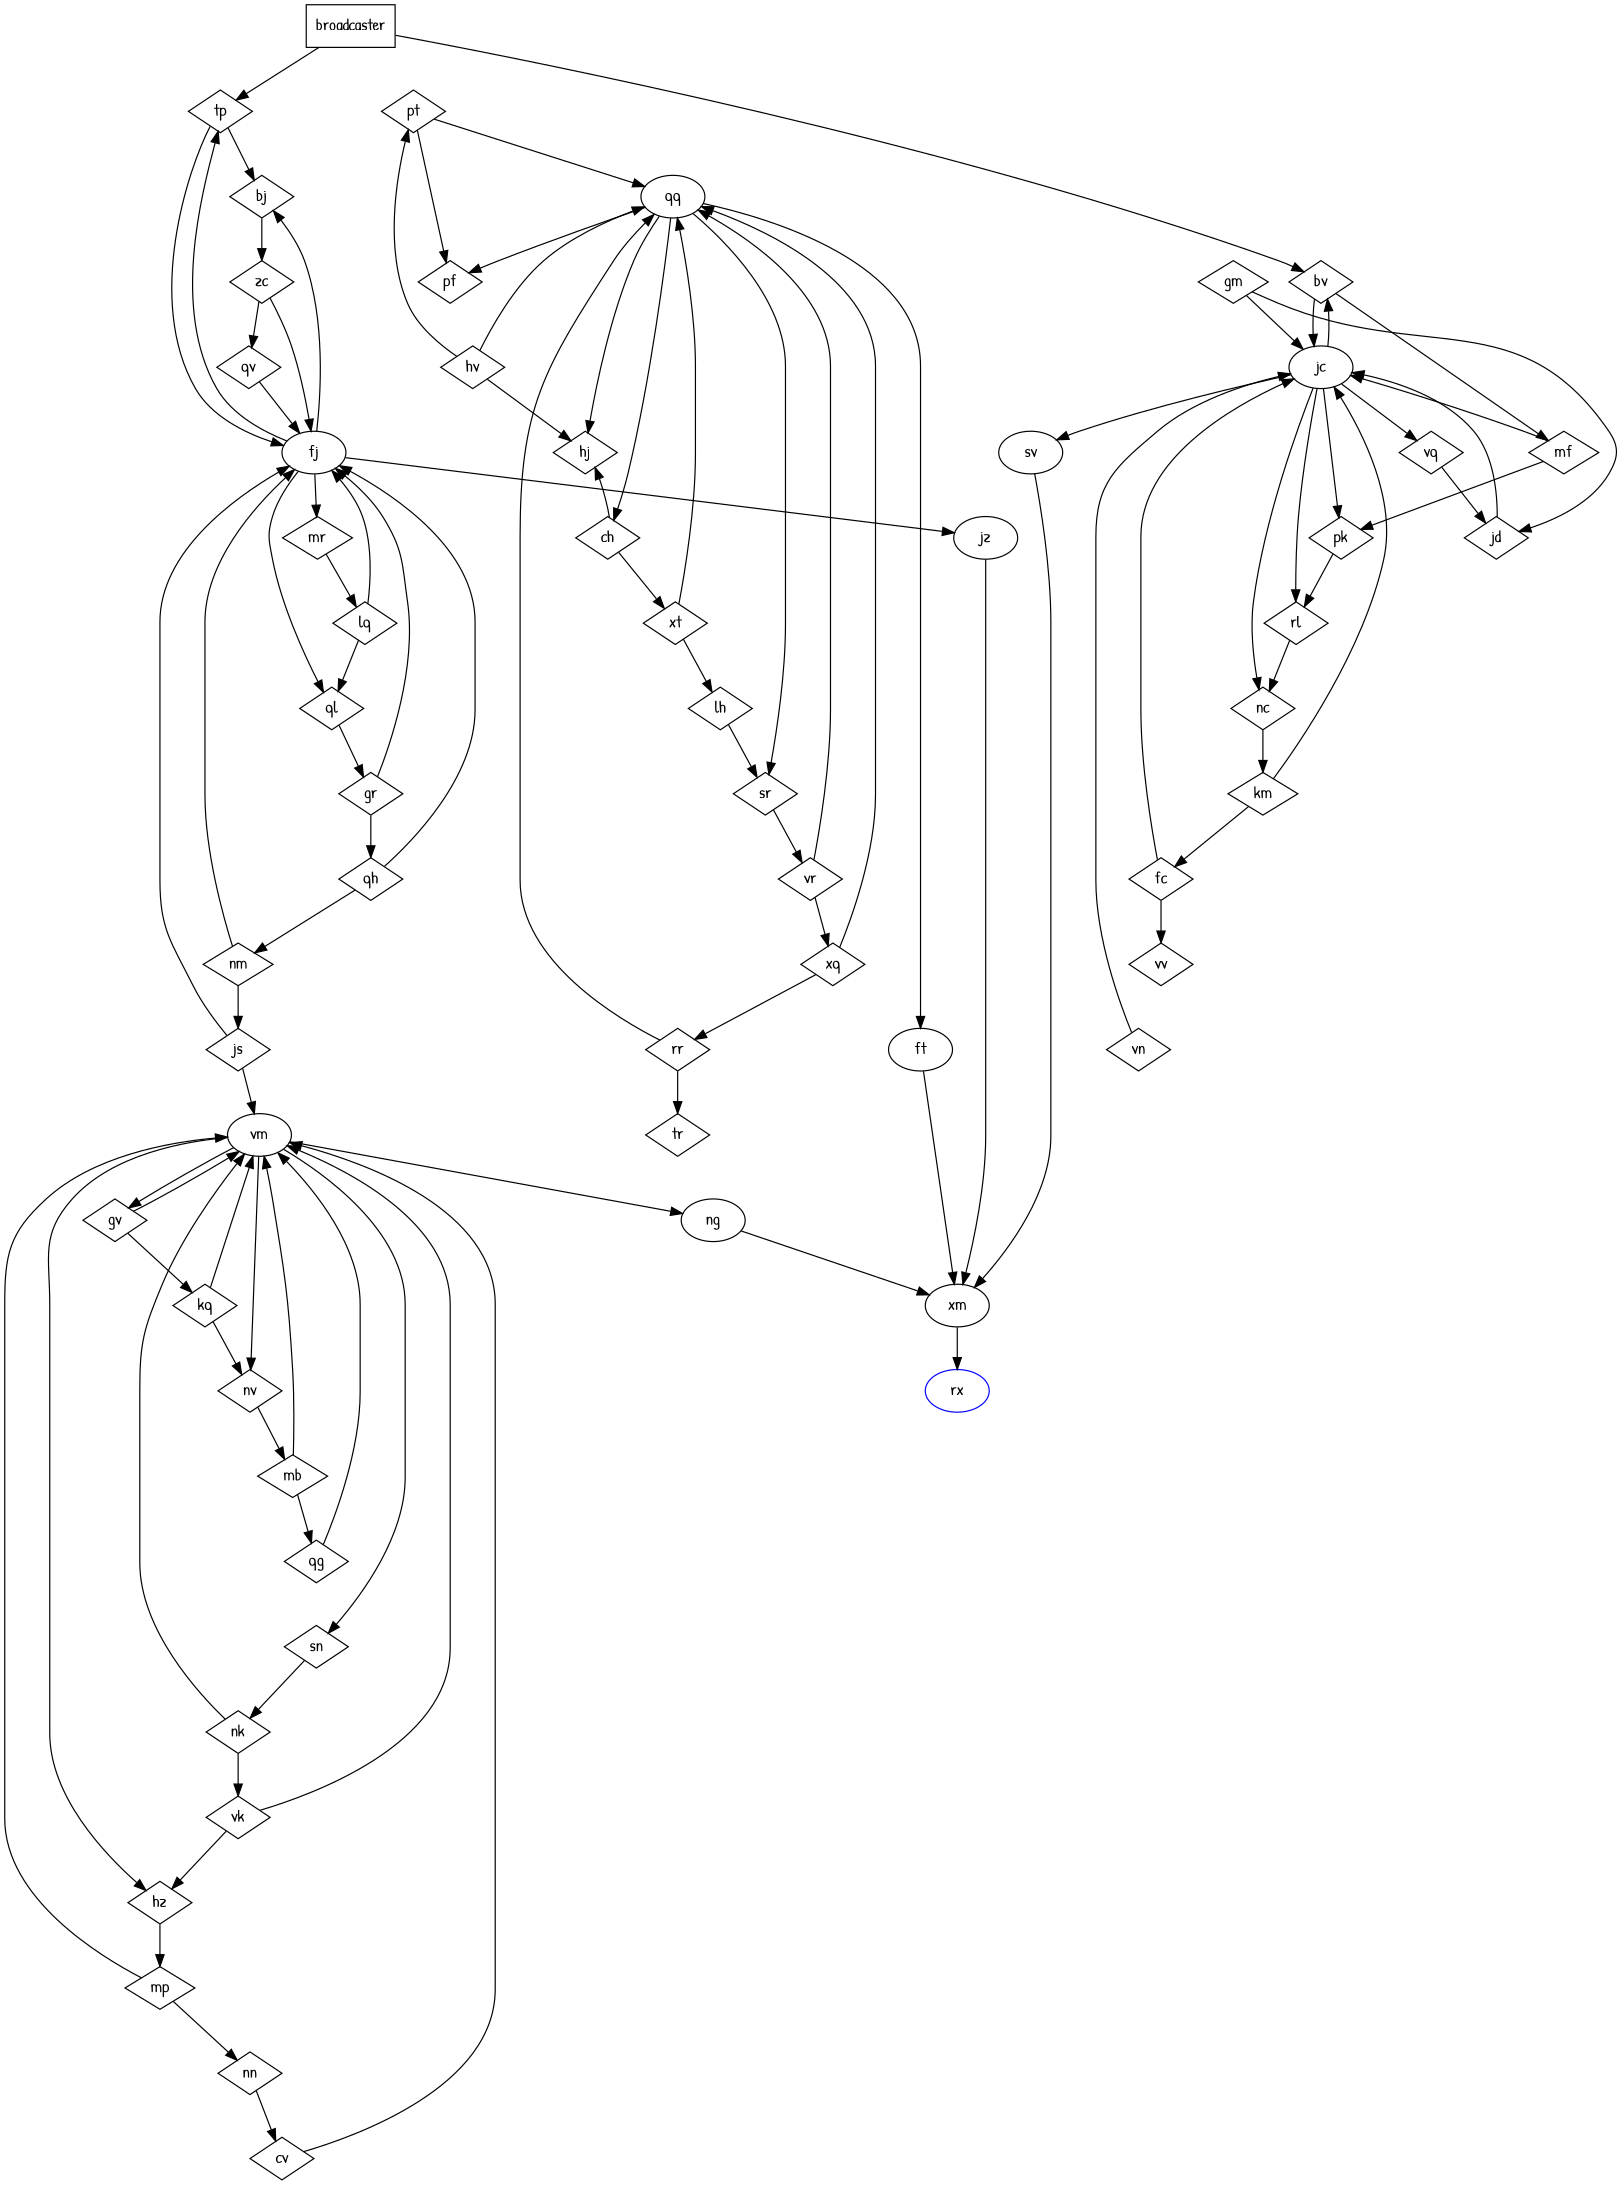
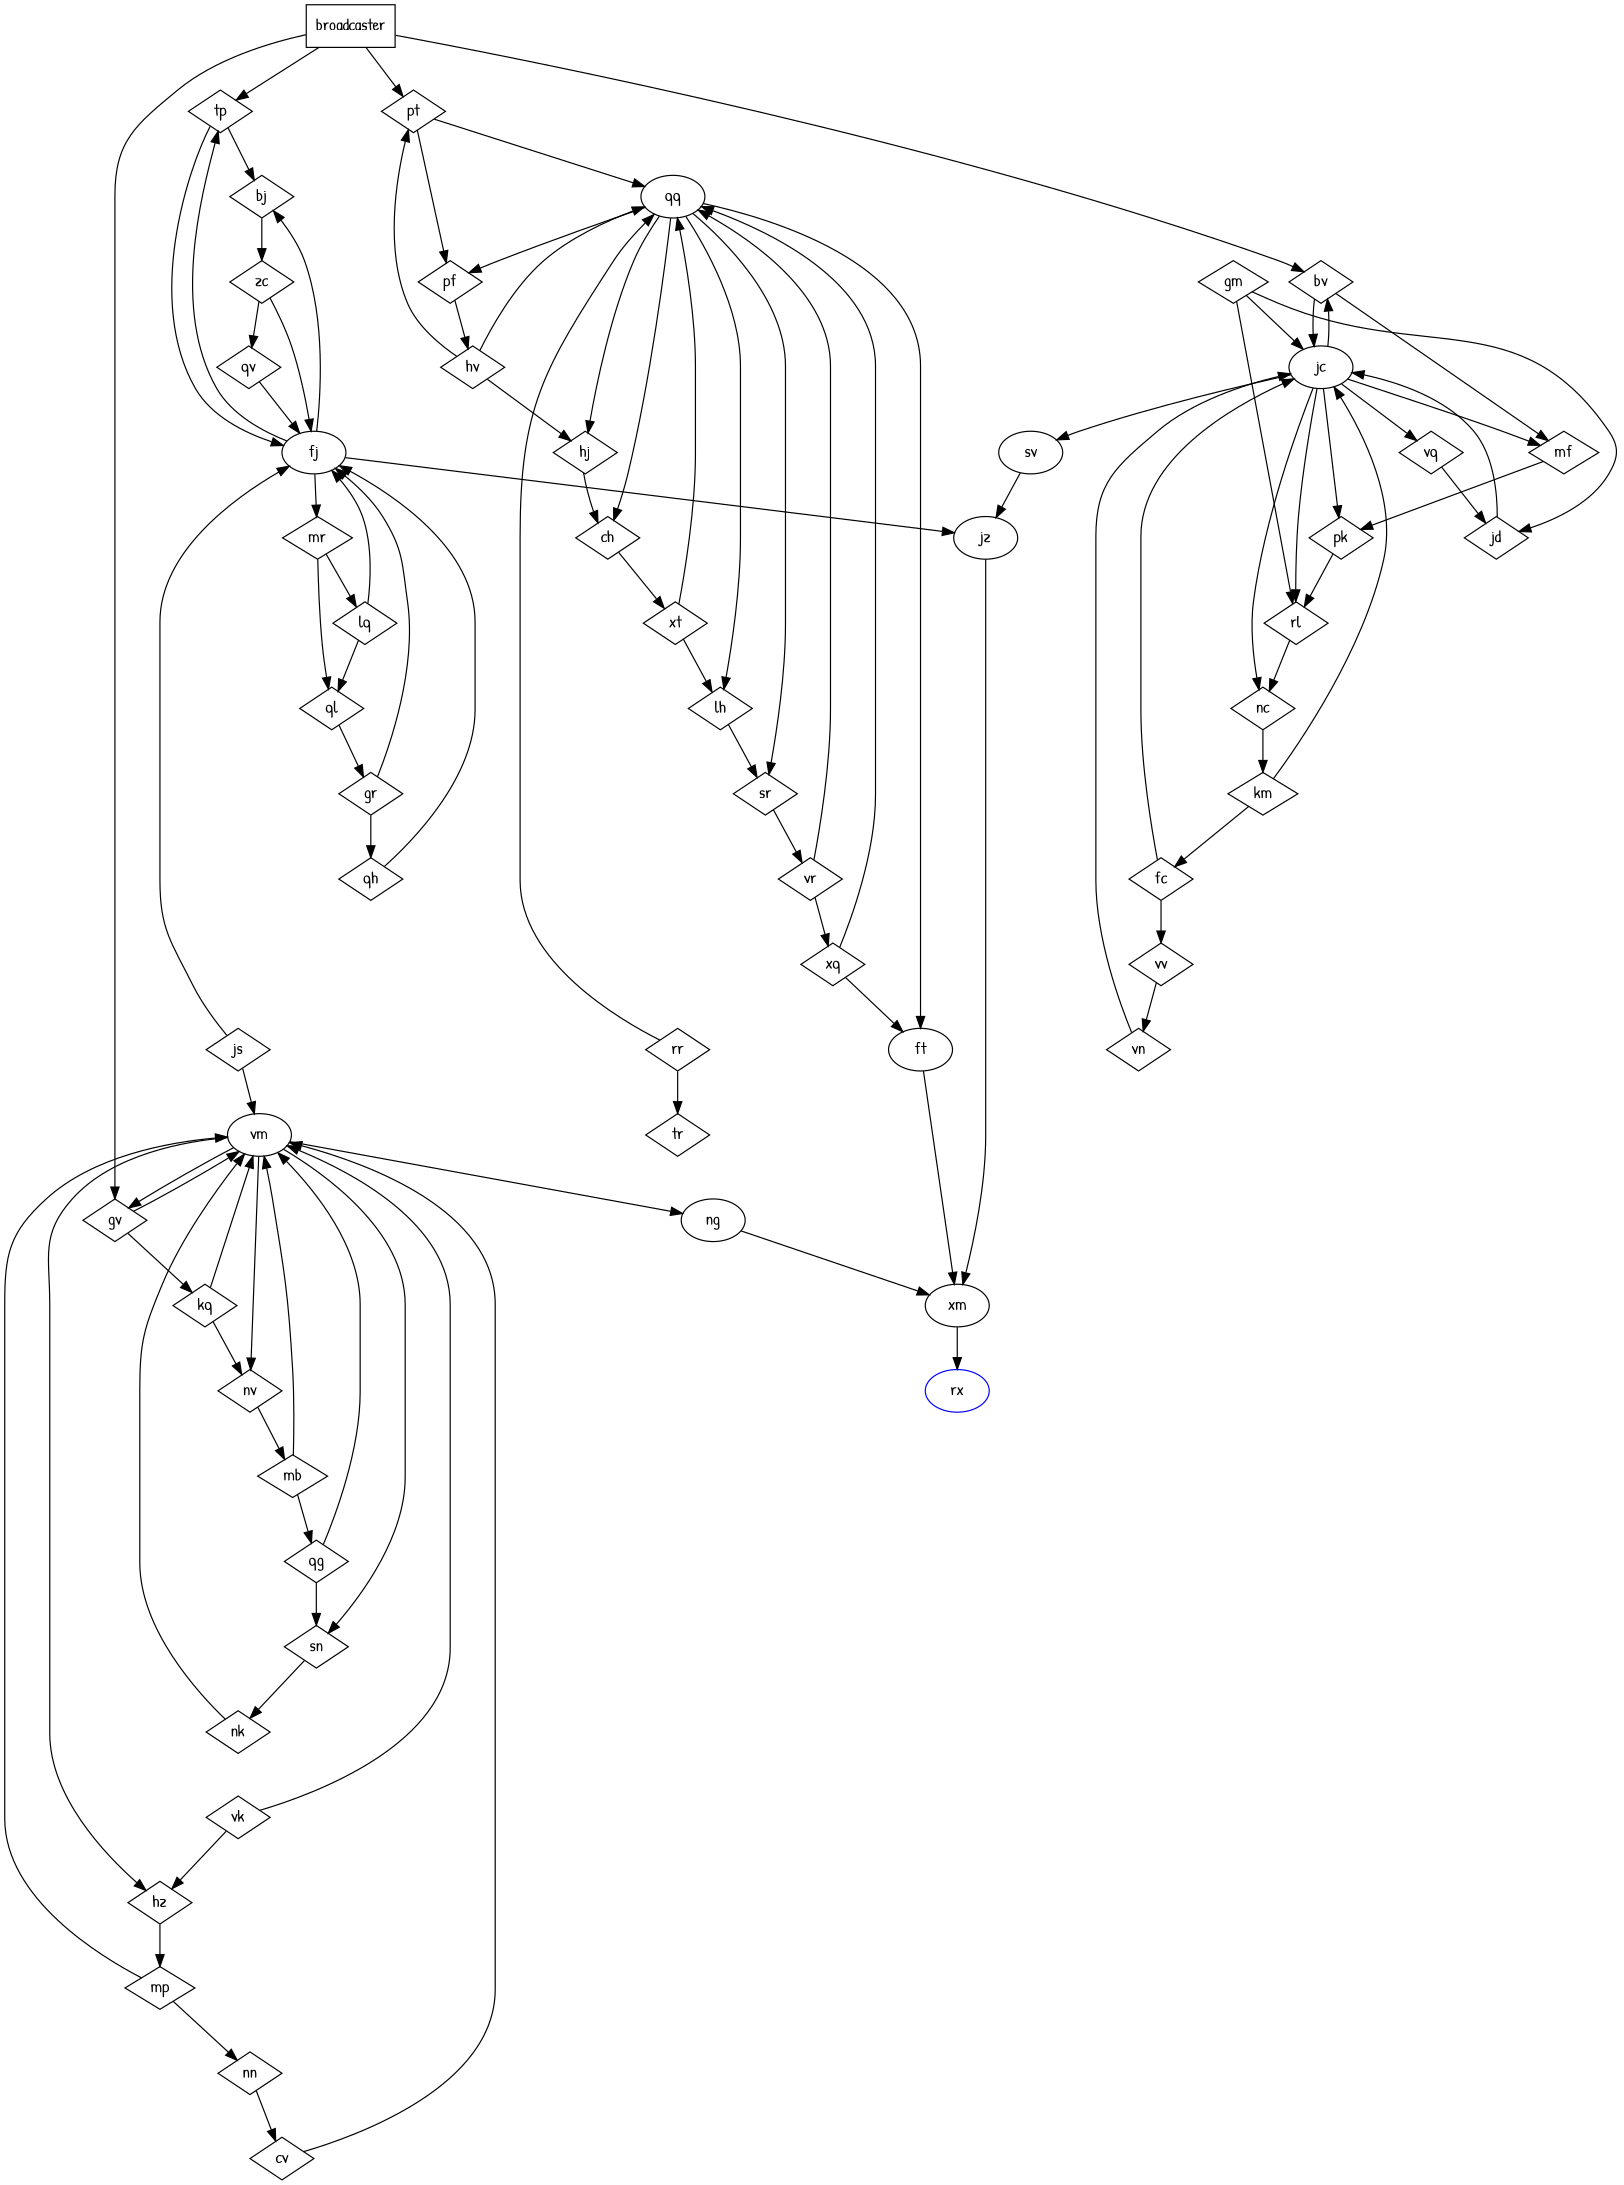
none -> (381, 67)
none -> (460, 319)
(1465, 411) -> (1430, 406)
none -> (740, 442)
none -> (1264, 447)
(605, 498) -> (589, 495)
none -> (115, 556)
(276, 577) -> (320, 619)
(1051, 885) -> (1011, 490)
(238, 964) -> none
none -> (1151, 1001)
(761, 1004) -> (870, 1000)
none -> (316, 1598)
(238, 1769) -> none
